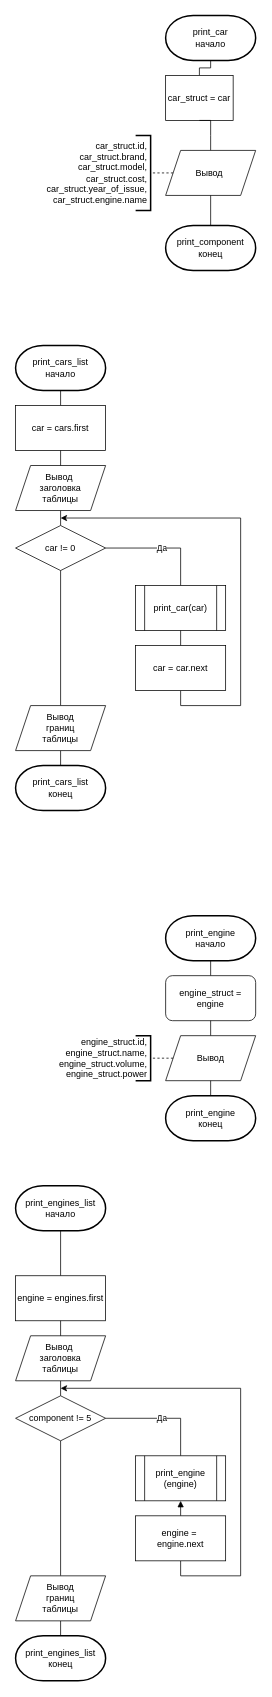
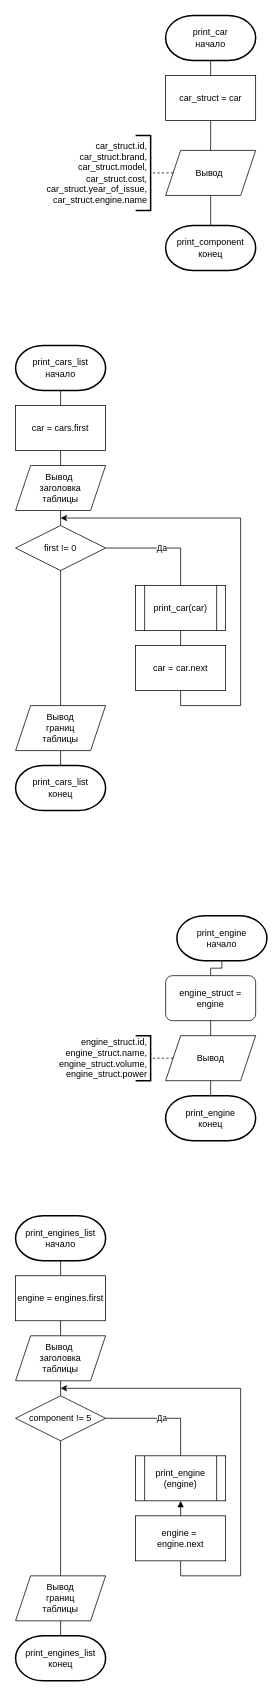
(199, 98) -> (210, 98)
(60, 548) -> (60, 548)
(210, 938) -> (222, 938)
(60, 1208) -> (60, 1238)
